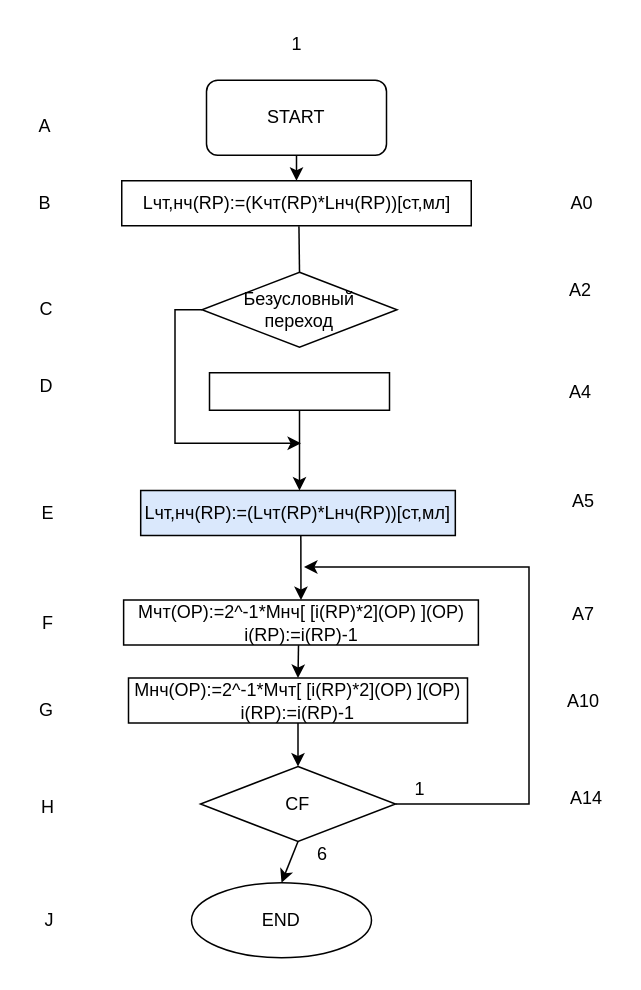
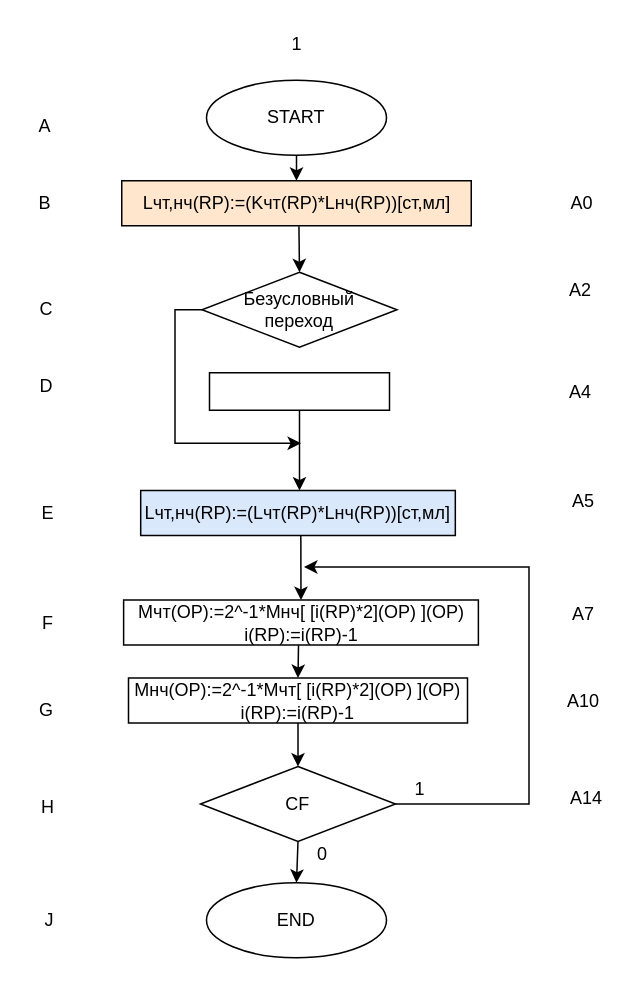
(296, 118) -> (296, 118)
(296, 203) -> (296, 203)
(299, 265) -> (299, 261)
(323, 854) -> (323, 854)
(281, 920) -> (296, 920)
